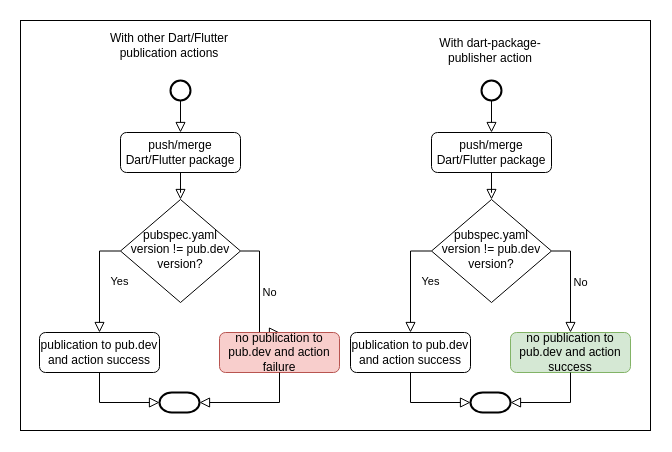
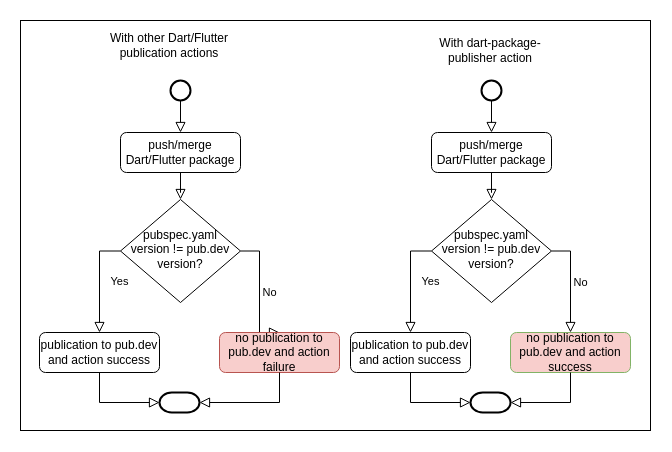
(571, 353) -> (571, 353)
